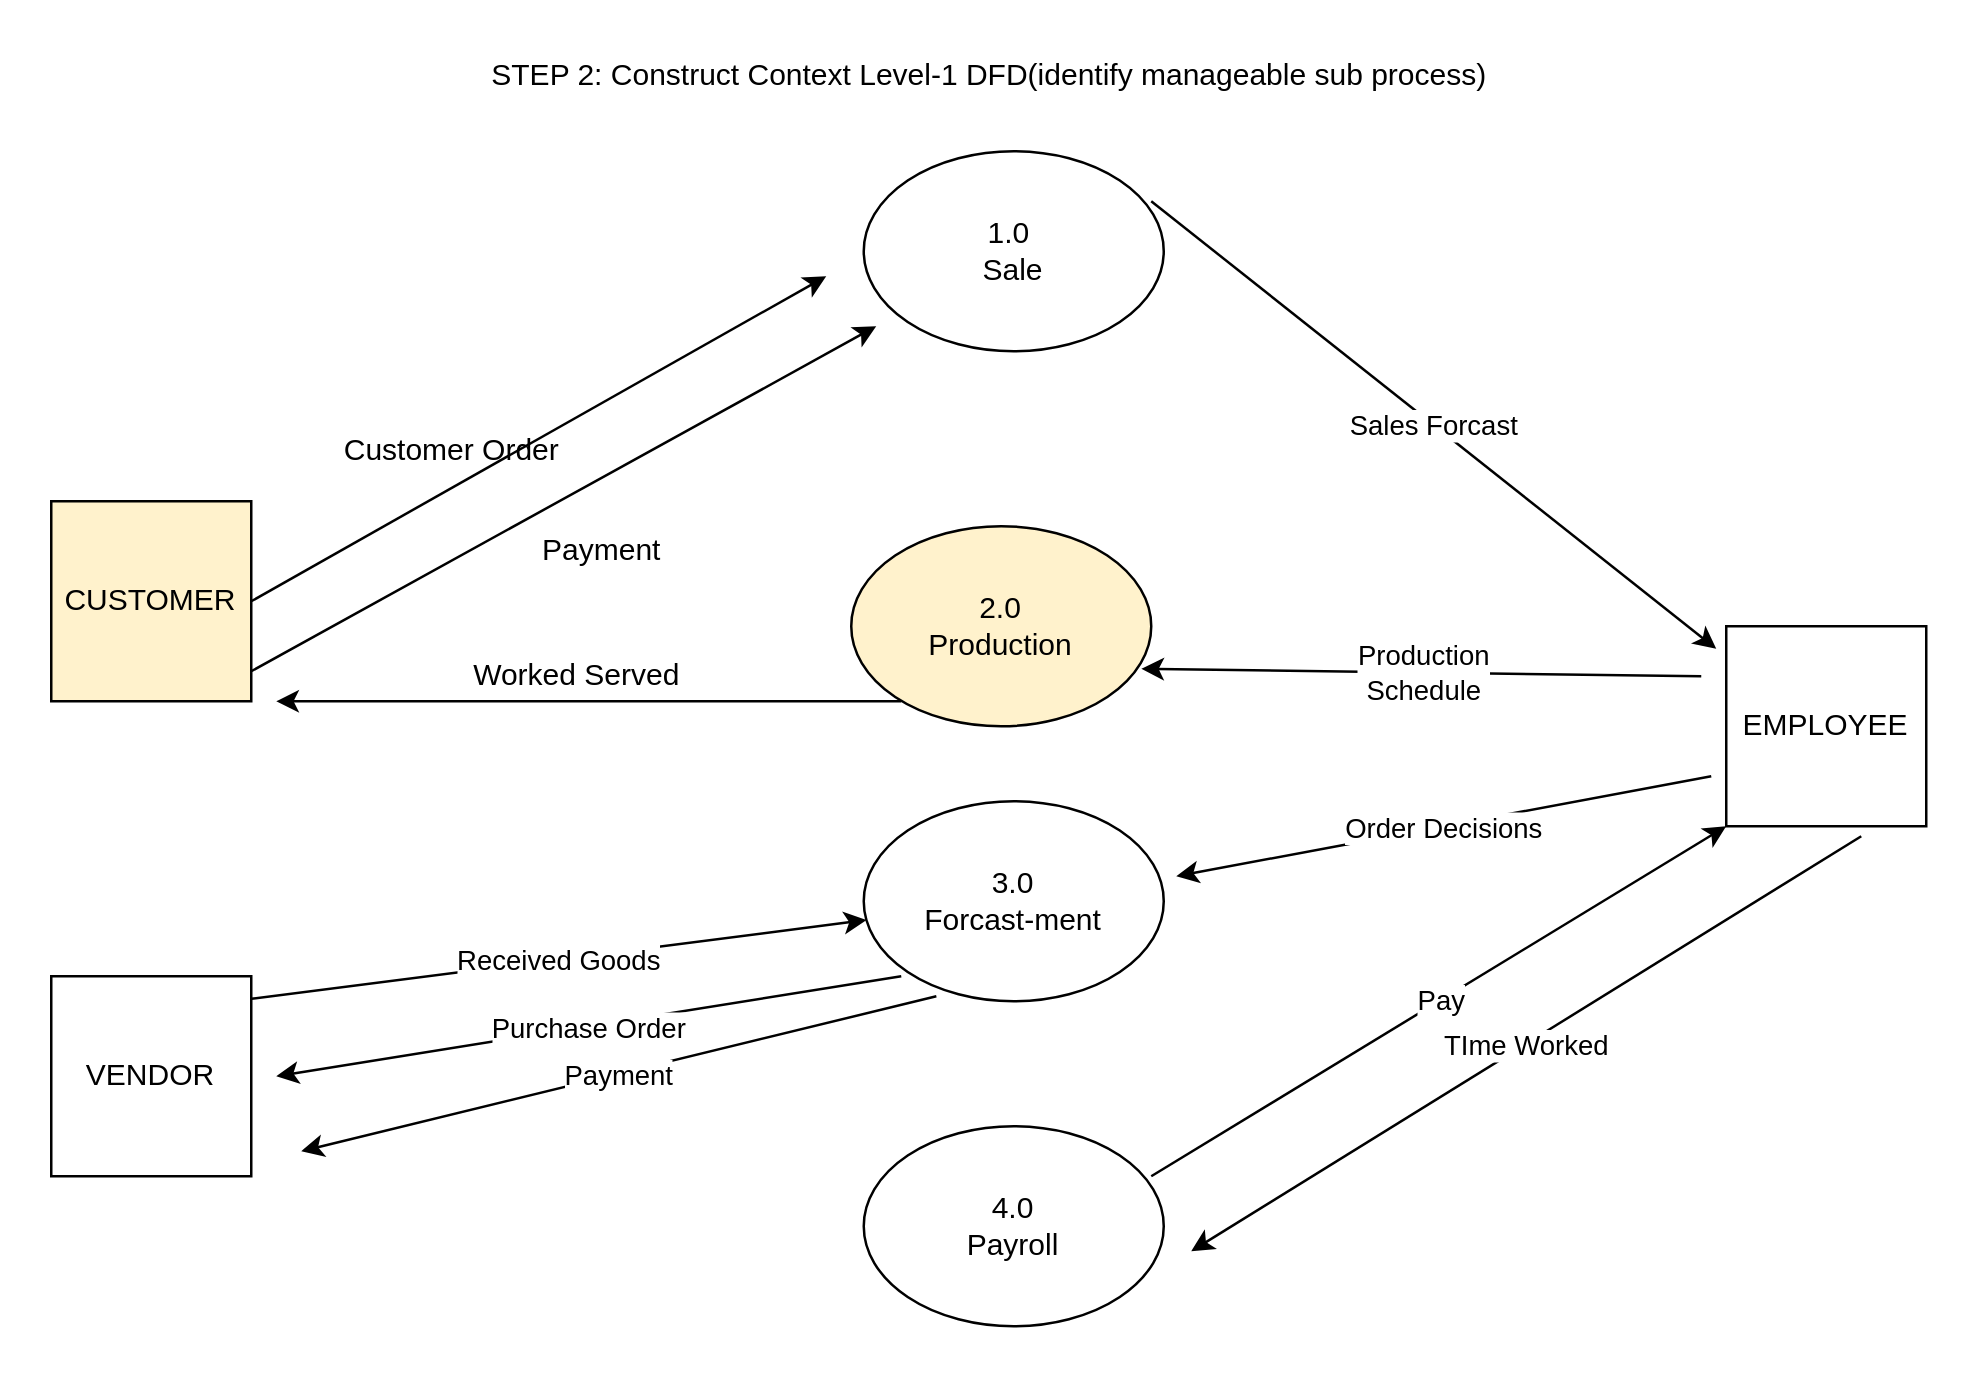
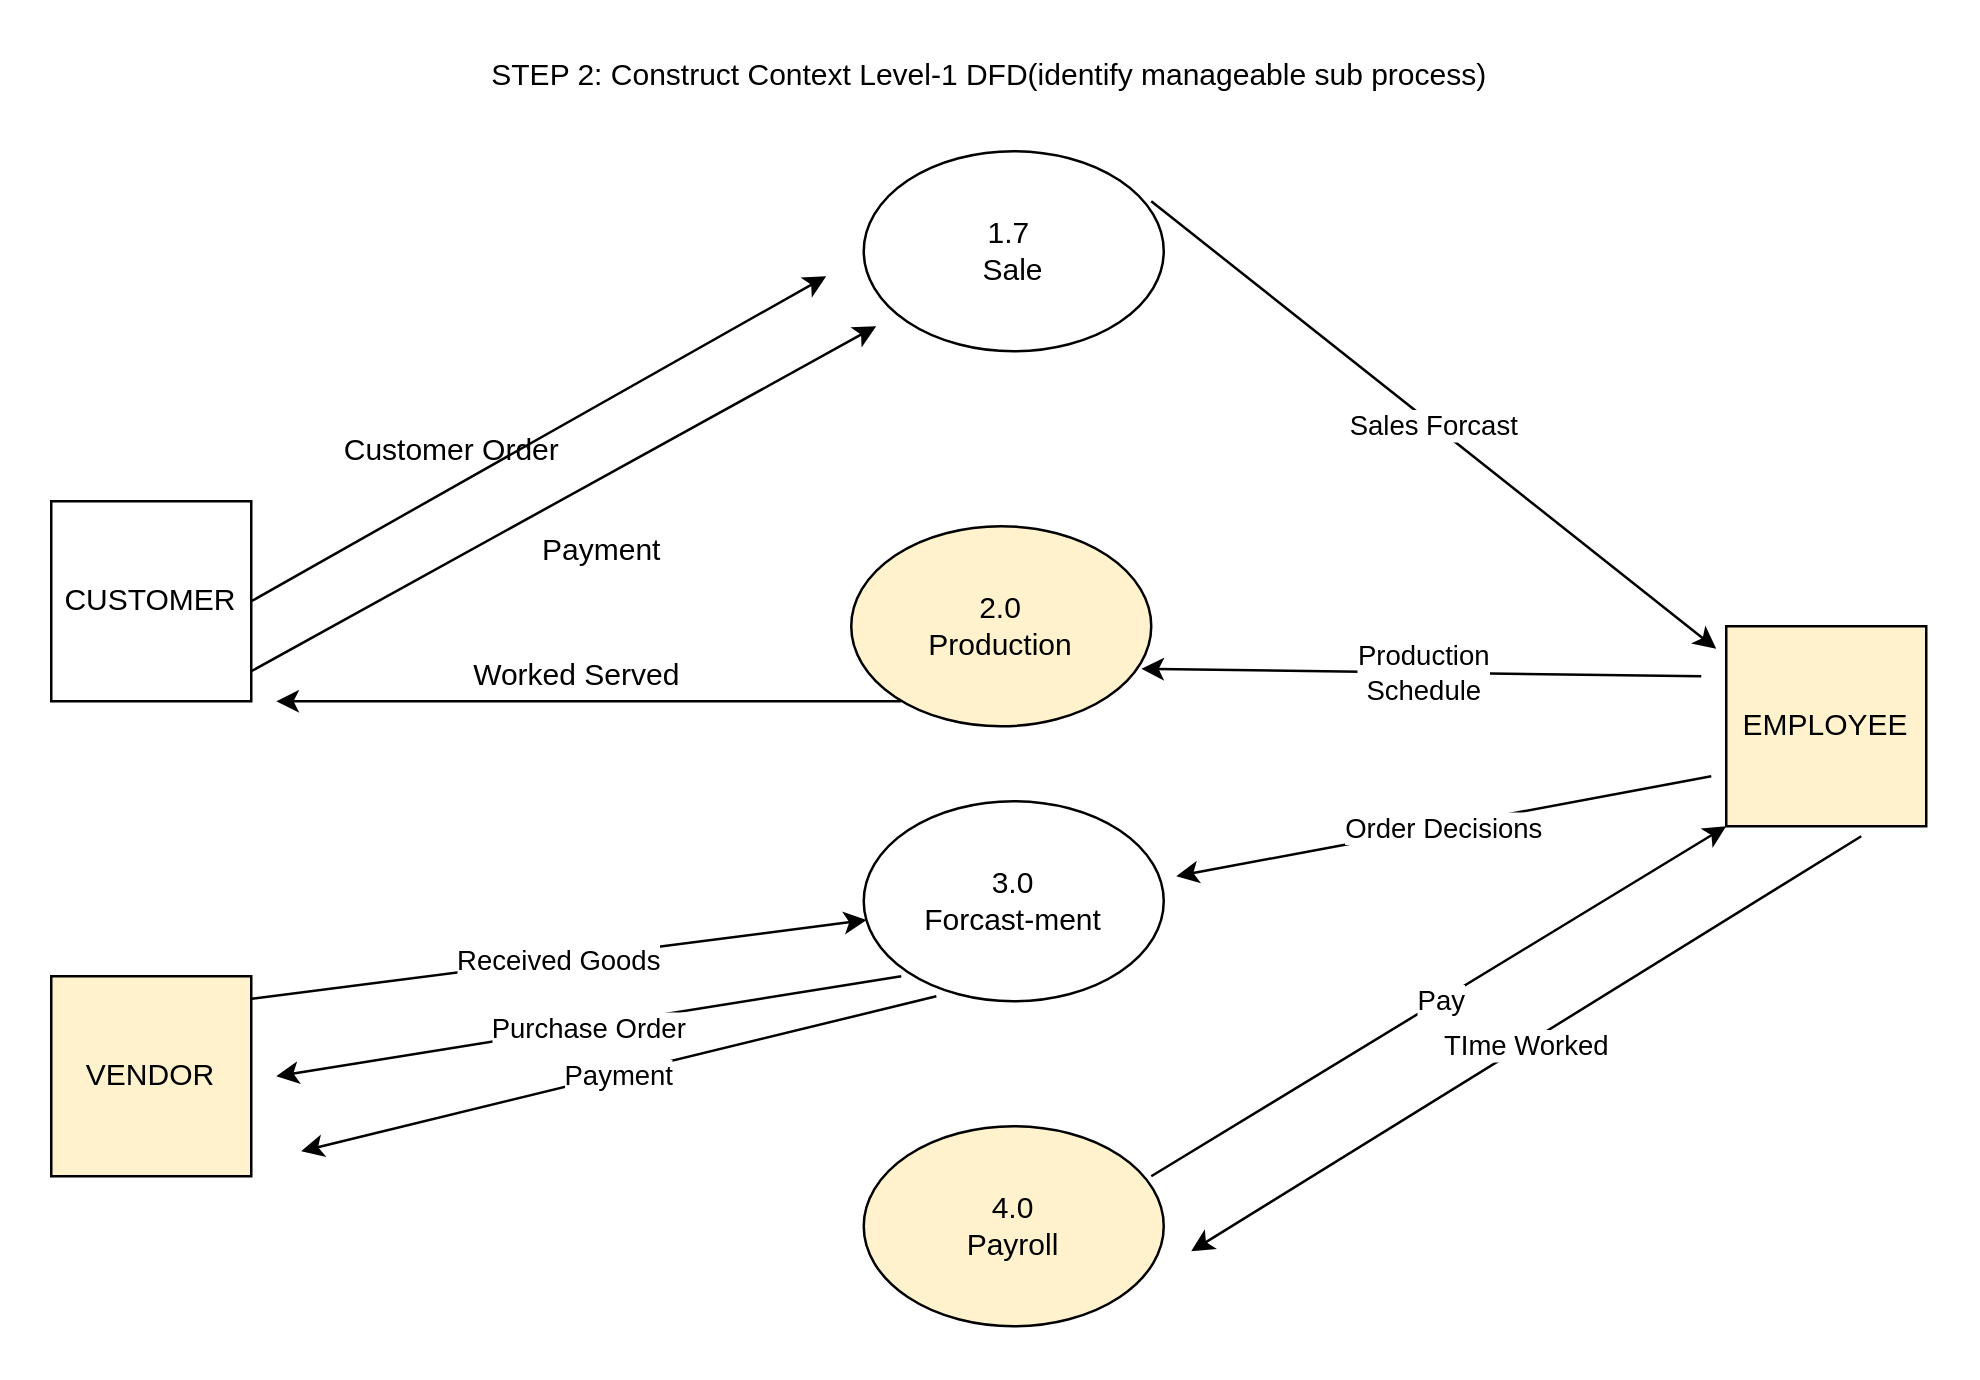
(1014, 251) -> (1014, 251)
(151, 601) -> (151, 601)
(1826, 726) -> (1826, 726)
(151, 1076) -> (151, 1076)
(1014, 1226) -> (1014, 1226)
